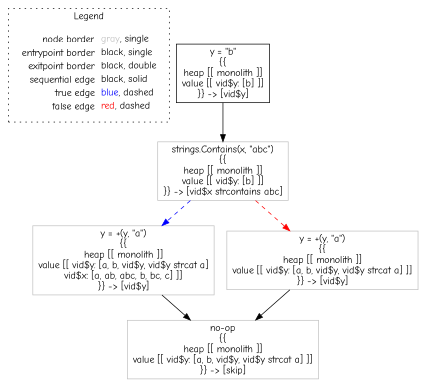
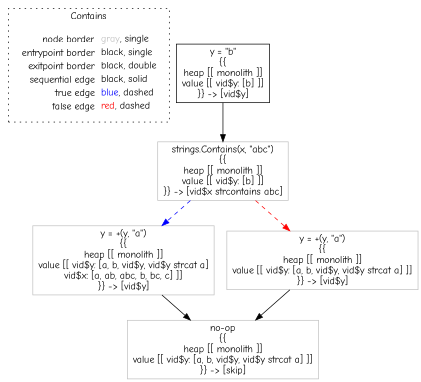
(89, 17) -> (89, 17)
